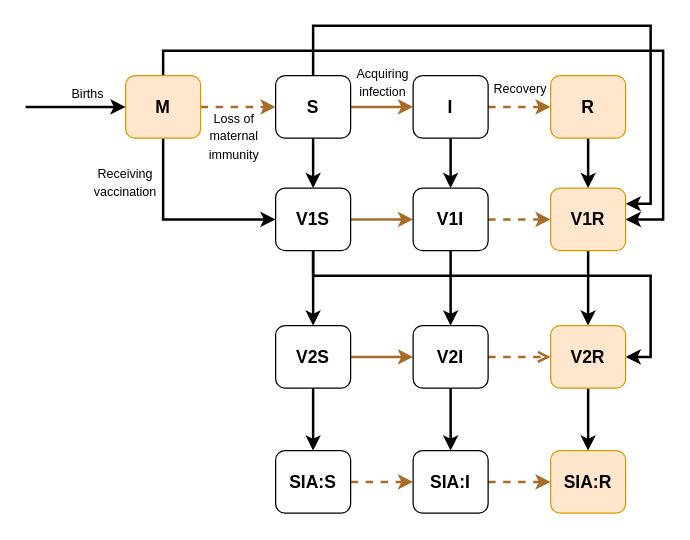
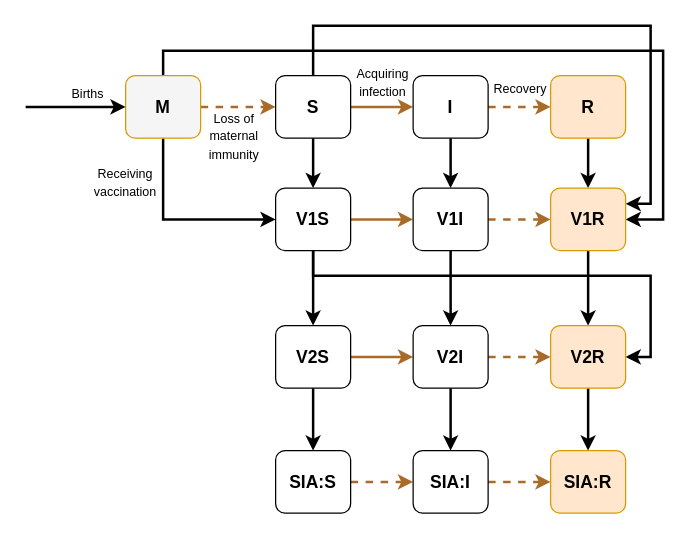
(163, 107) -> (163, 107)
(540, 357) -> (538, 357)
